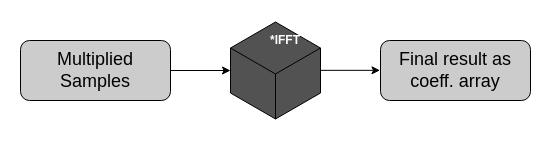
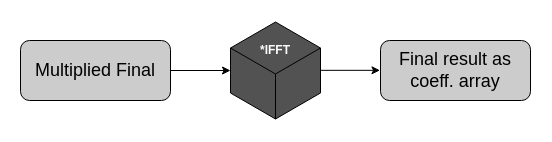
(286, 41) -> (276, 51)
(96, 71) -> (96, 71)
